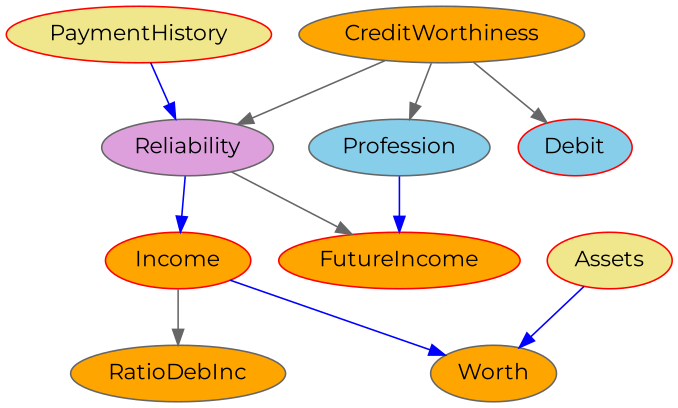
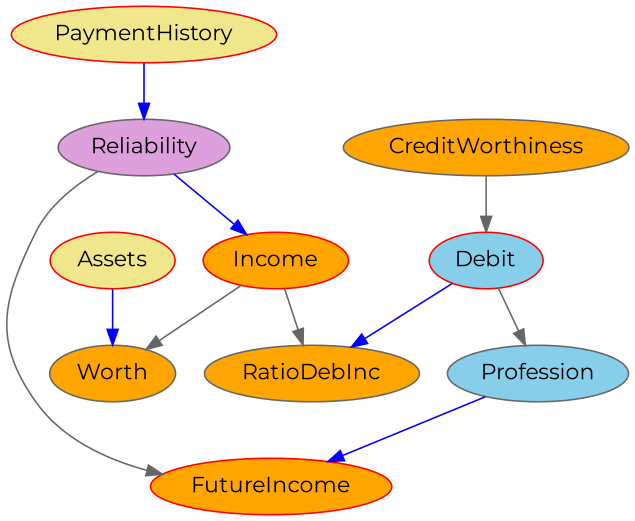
(423, 84) -> (509, 310)
(318, 89) -> none
none -> (408, 311)
(330, 315) -> (200, 313)
